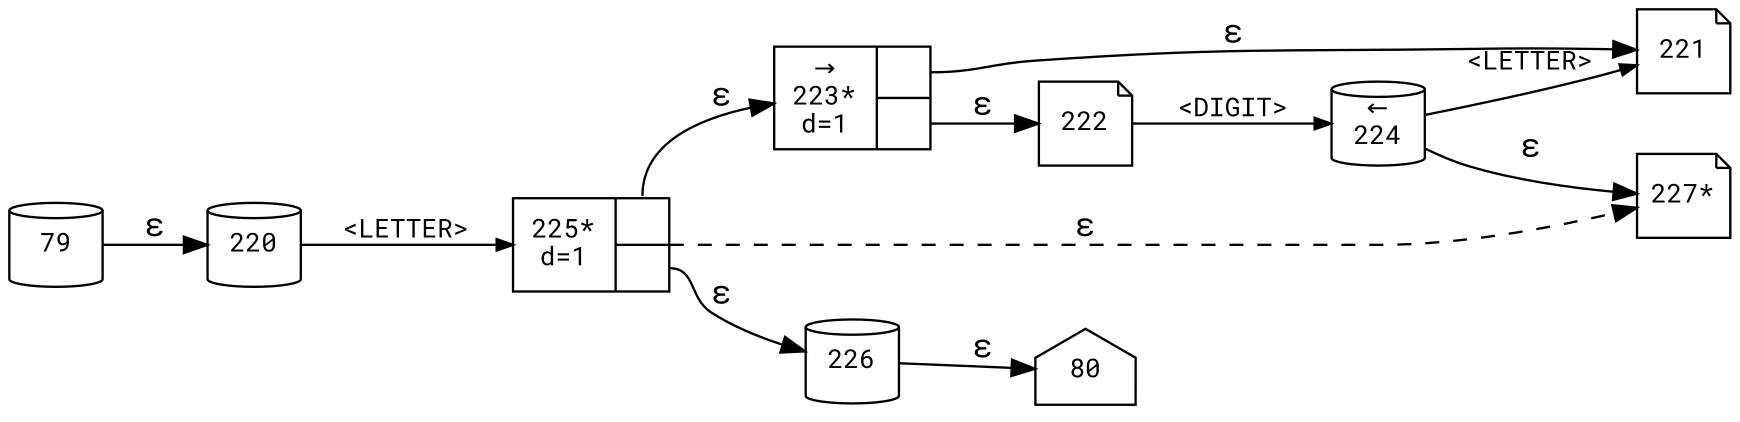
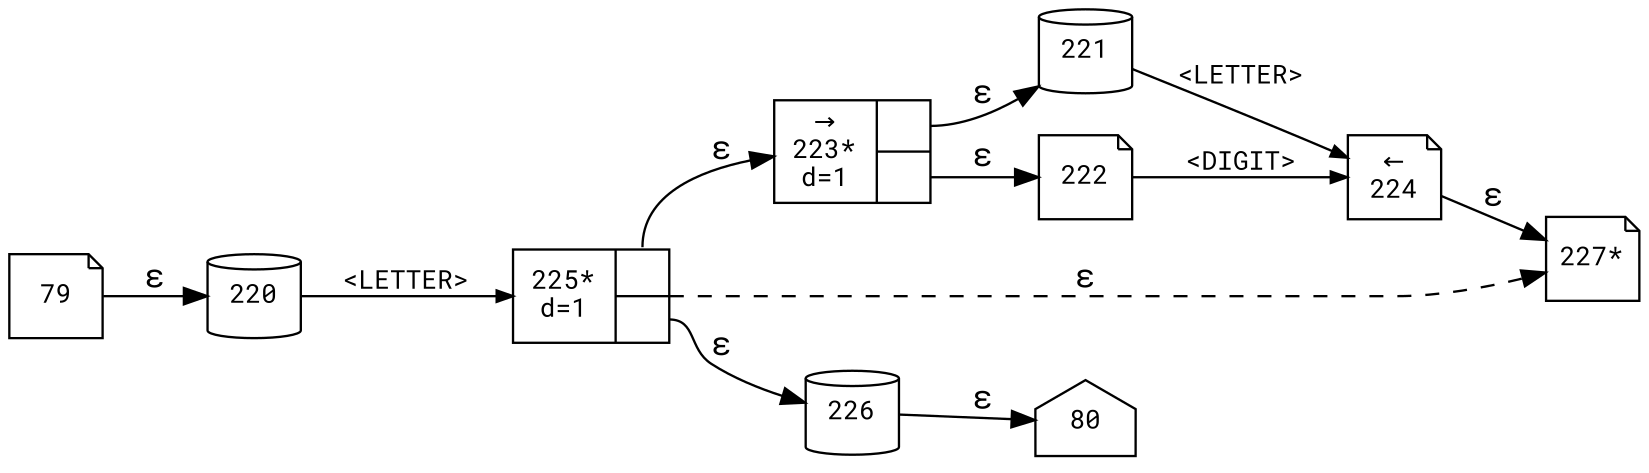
(1684, 51) -> (1086, 51)
(1523, 94) -> (1232, 110)
(1378, 124) -> (1395, 177)
(56, 245) -> (56, 296)
